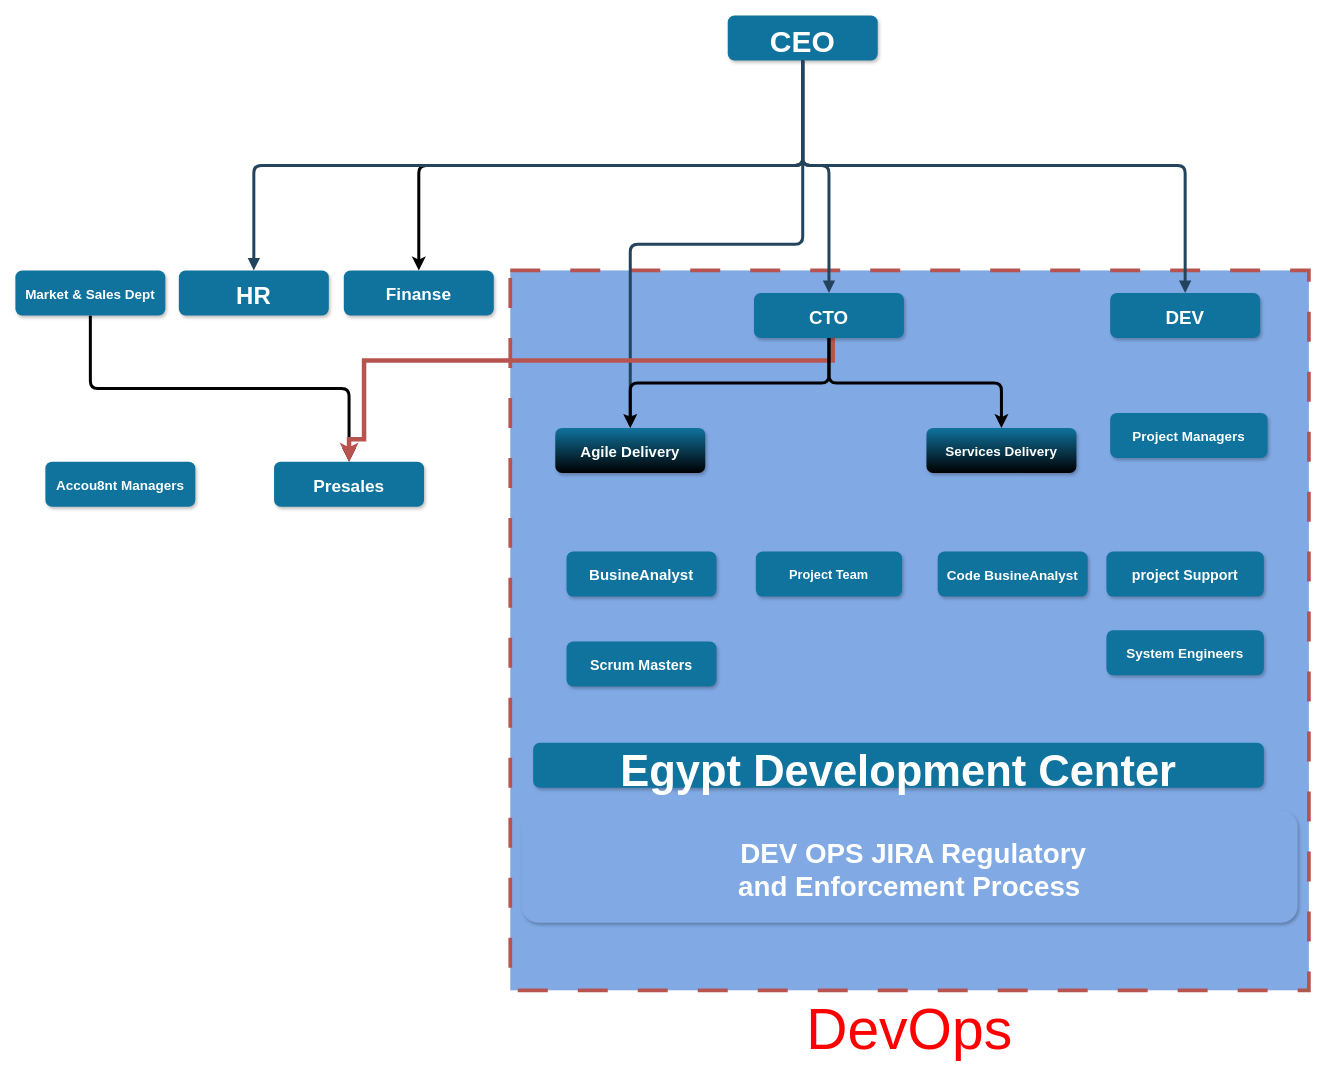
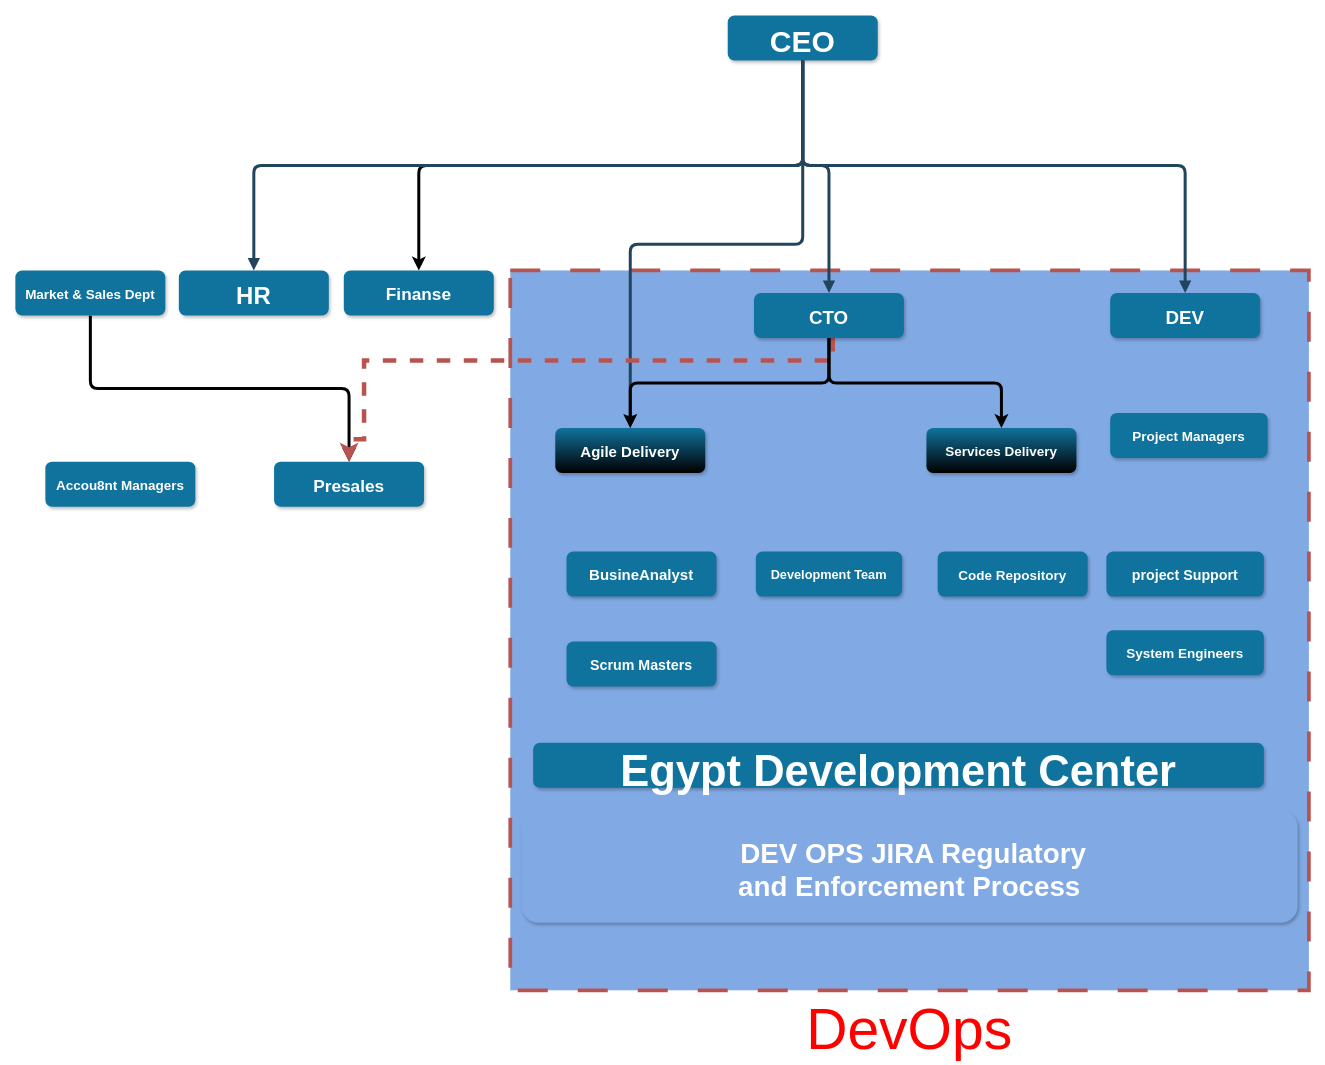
(808, 360) -> (808, 360)
(829, 575) -> (829, 575)
(1013, 575) -> (1013, 575)
